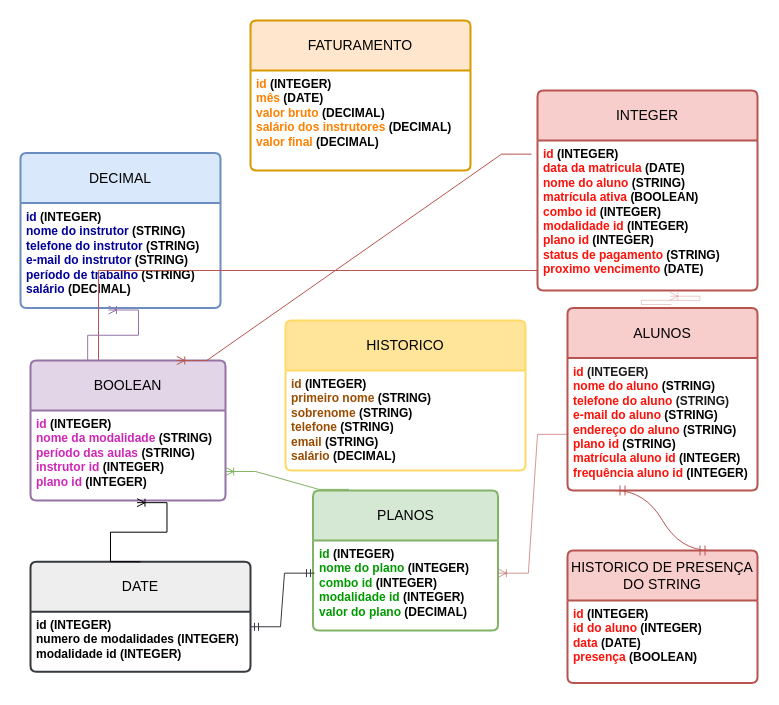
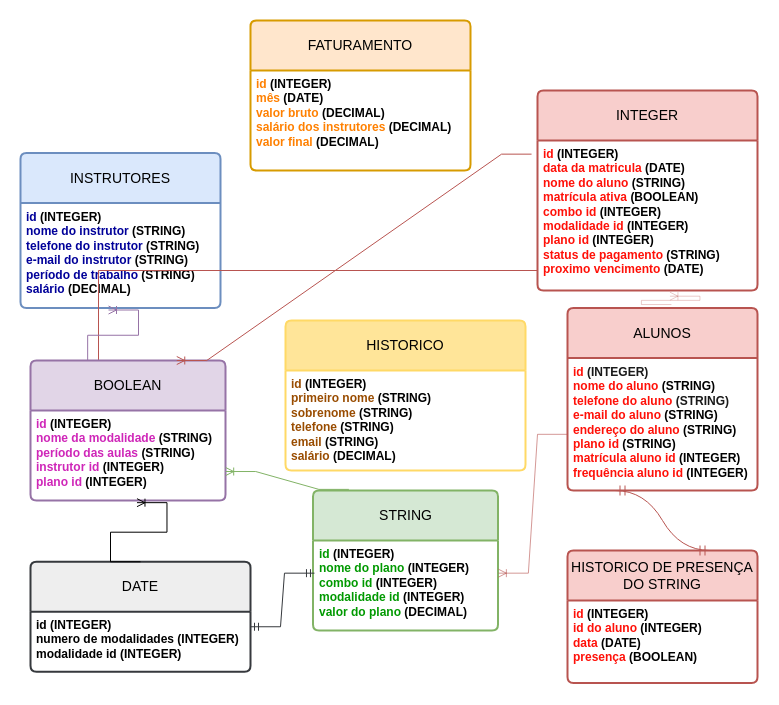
(121, 179) -> (121, 179)
(406, 516) -> (406, 516)
